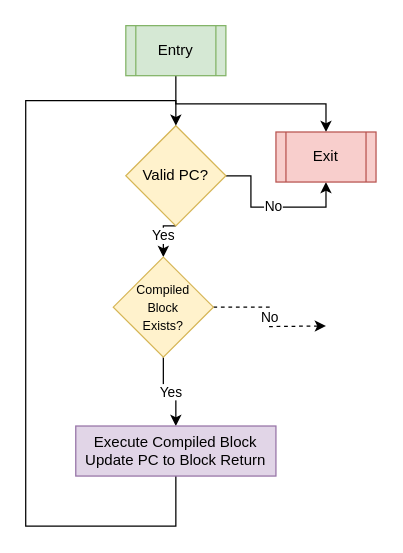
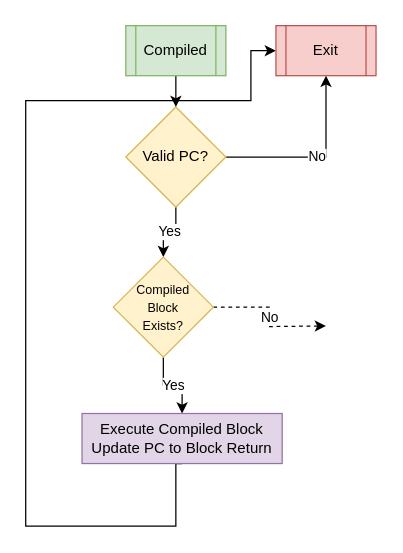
(176, 51) -> (176, 51)
(326, 157) -> (326, 51)
(176, 176) -> (176, 157)
(176, 451) -> (182, 438)
